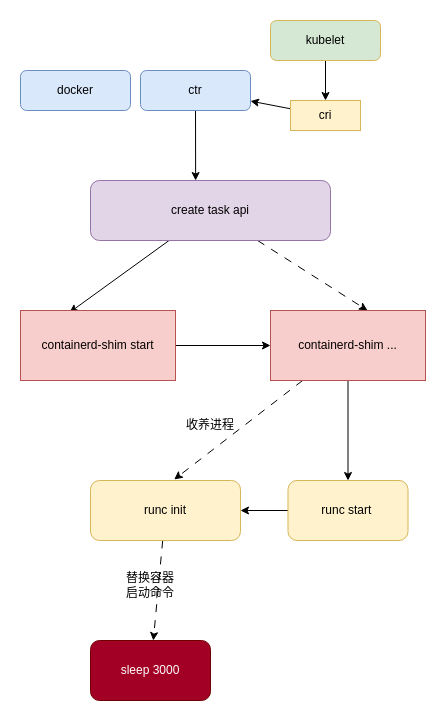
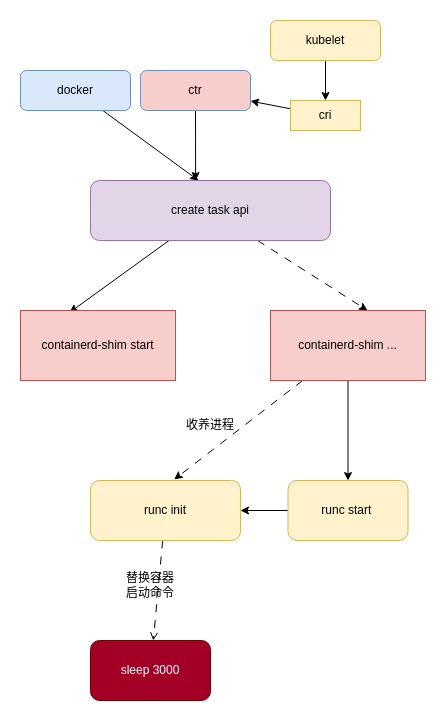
(326, 41) -> (326, 41)
(196, 91) -> (196, 91)
none -> (148, 144)
(220, 346) -> none
(154, 632) -> (154, 634)
